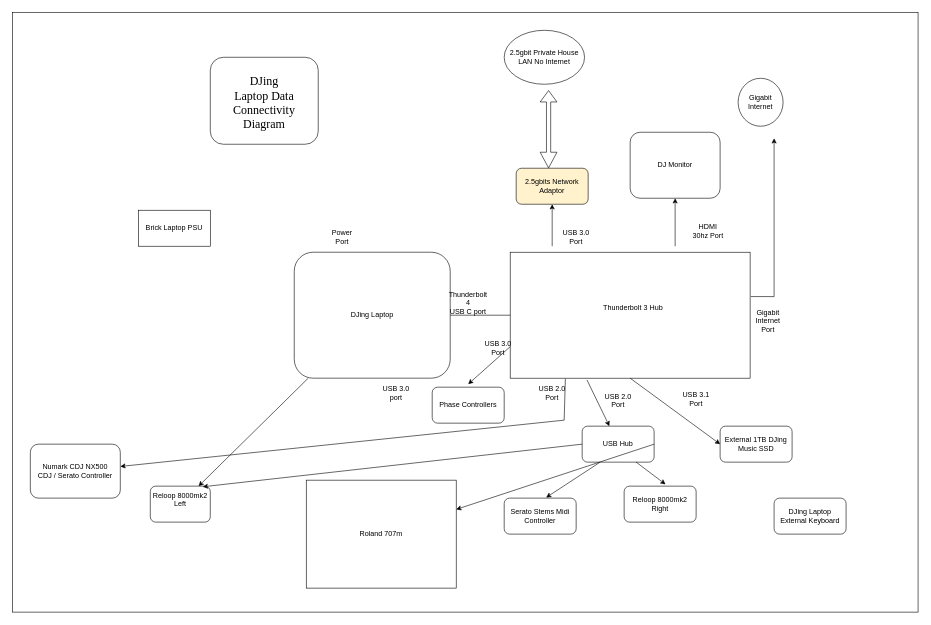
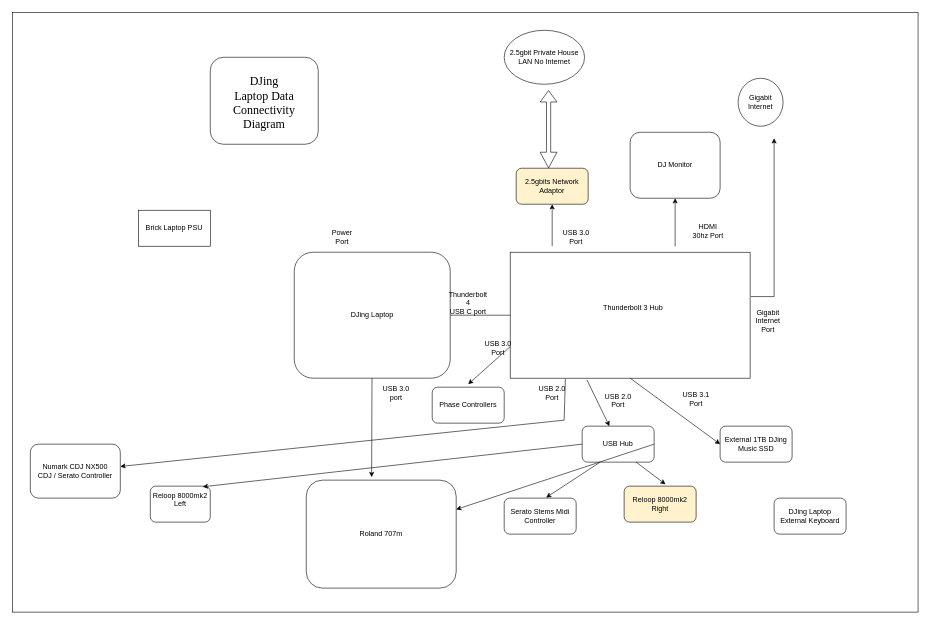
(215, 470) -> (372, 471)
(660, 504) -> (660, 504)
(381, 534) -> (381, 534)
